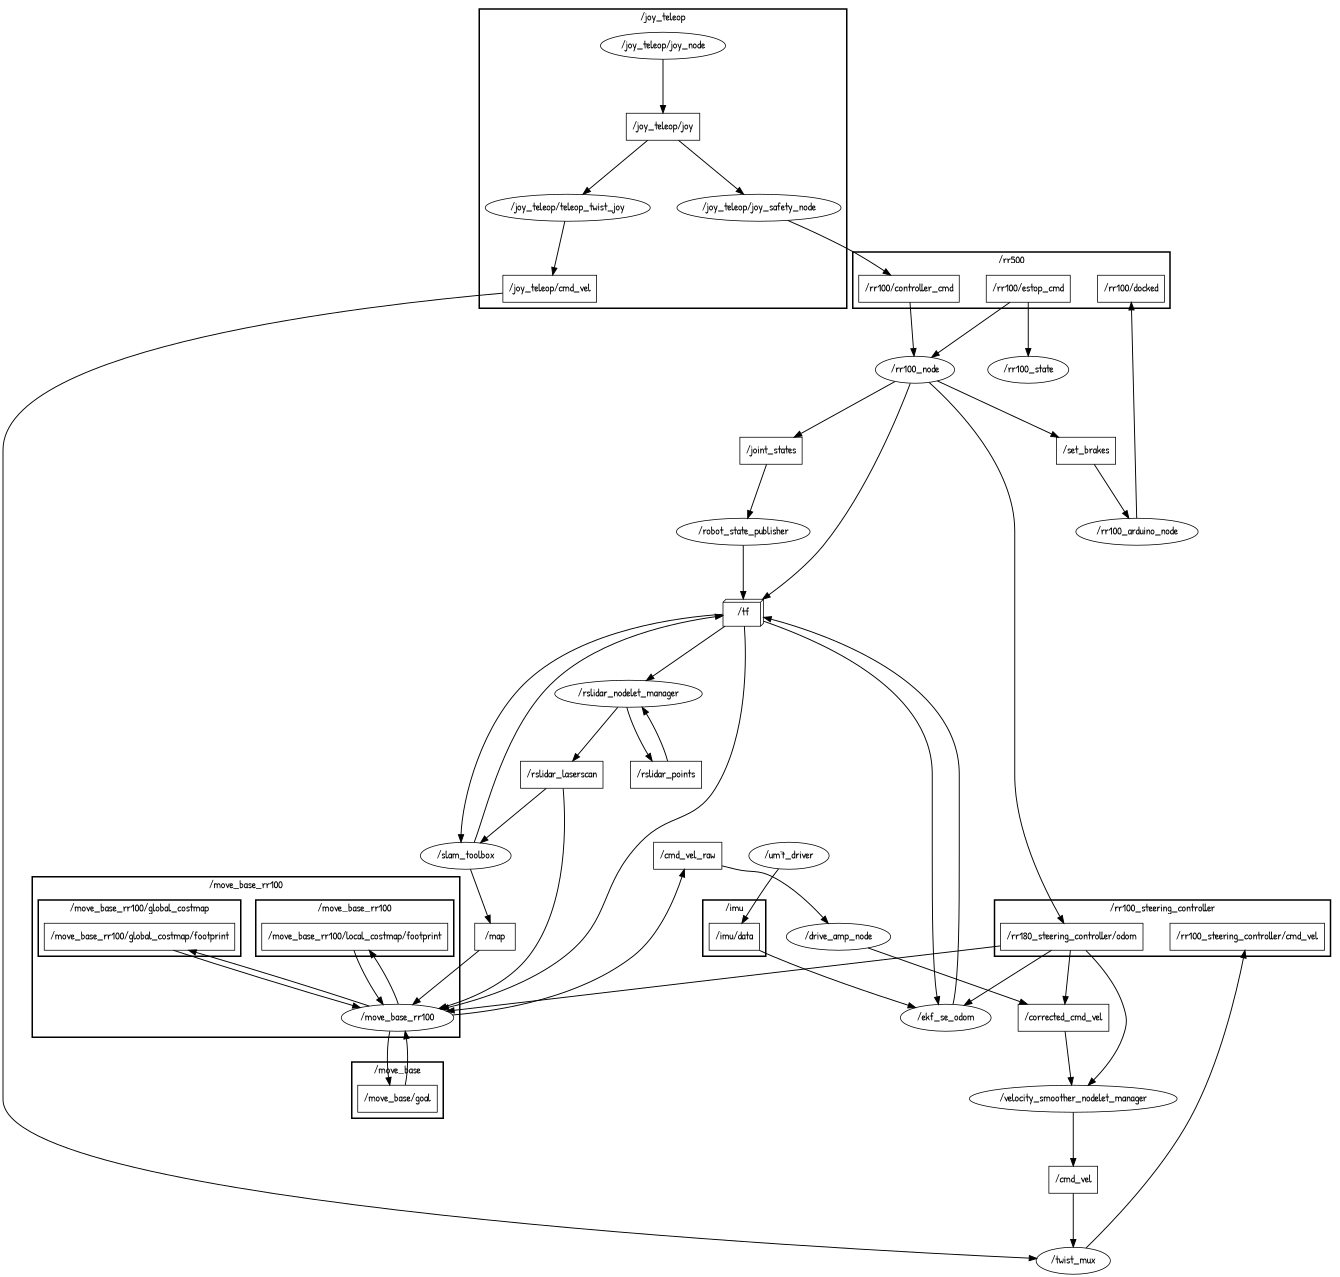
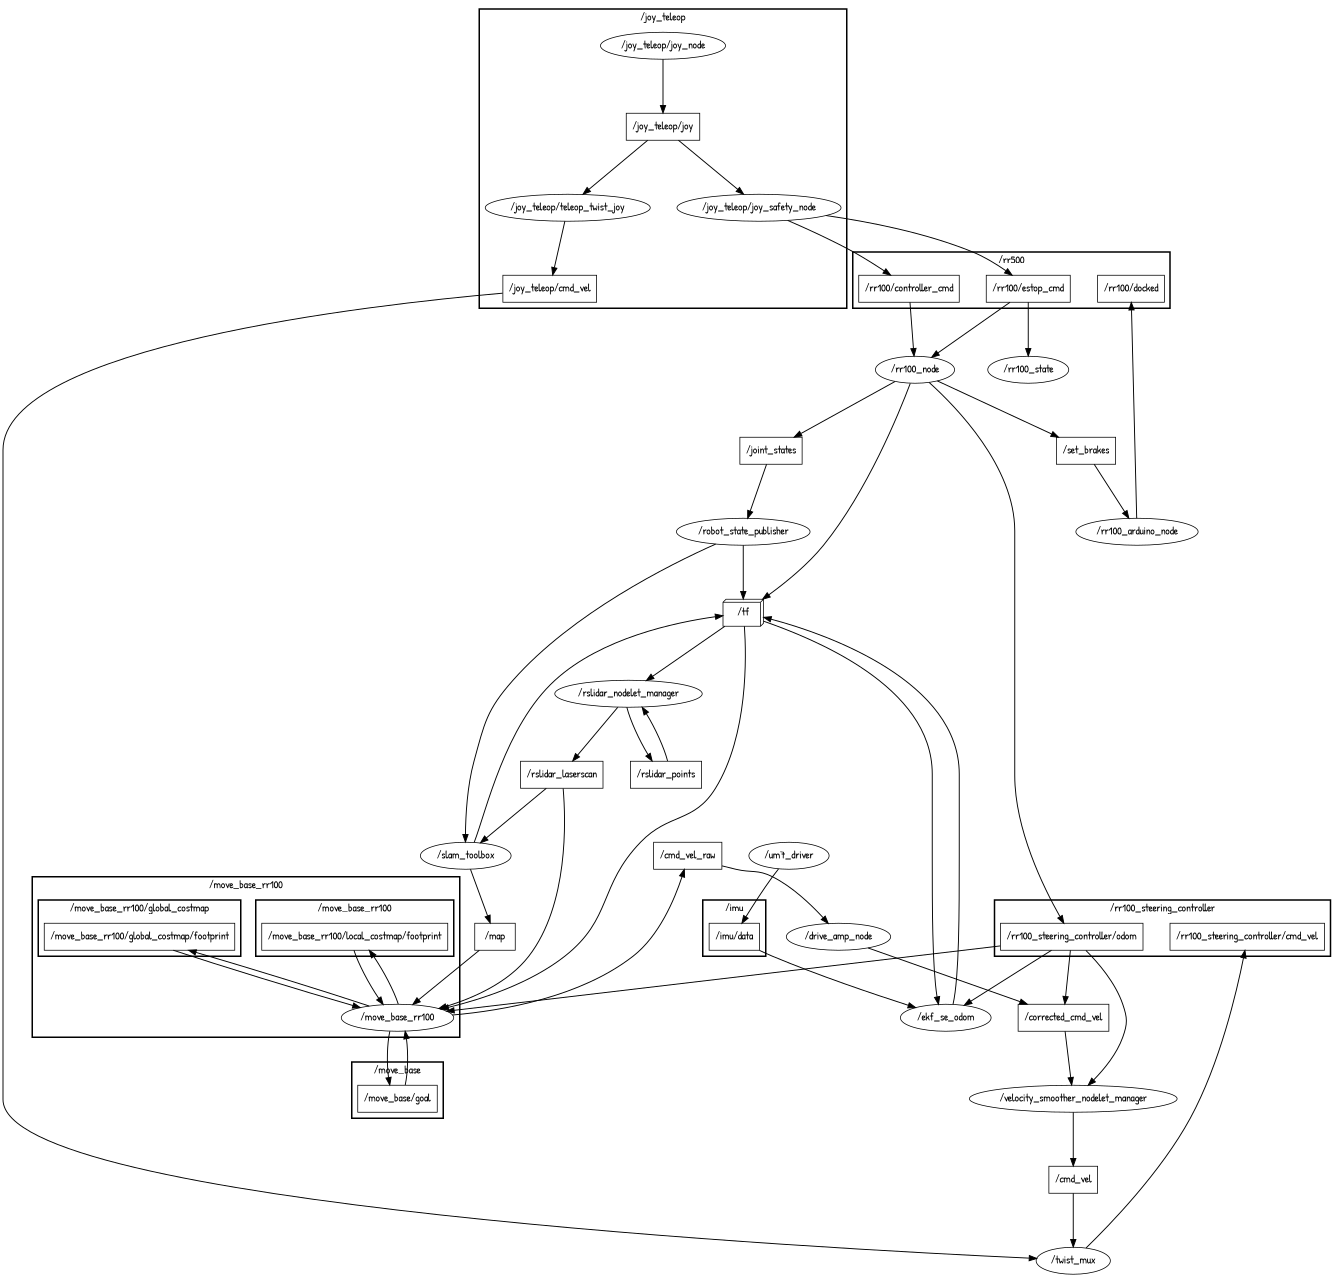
none -> (919, 234)
(543, 669) -> (542, 652)
(1072, 937) -> (1072, 937)
